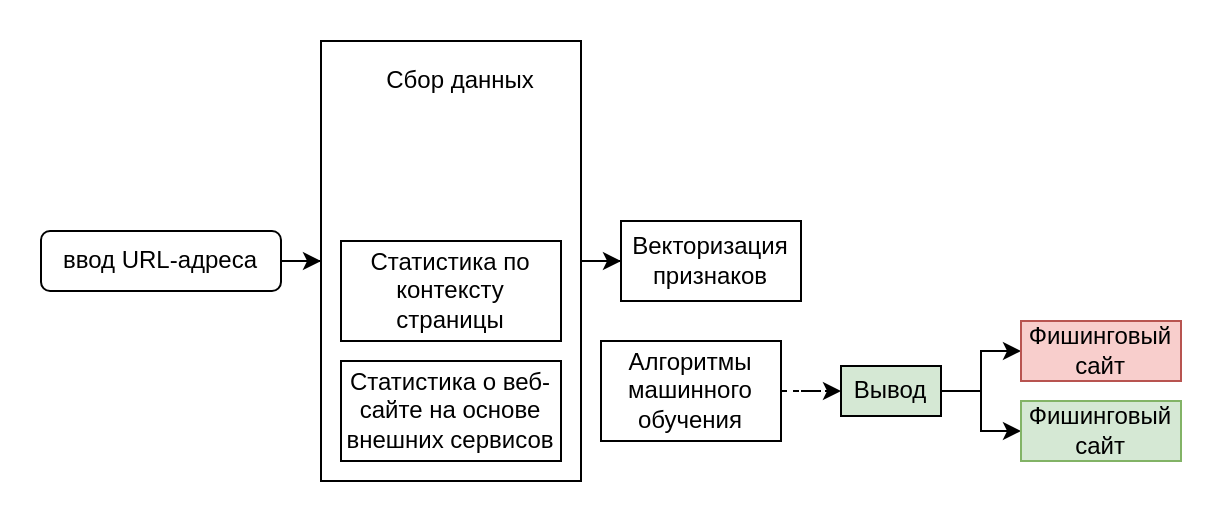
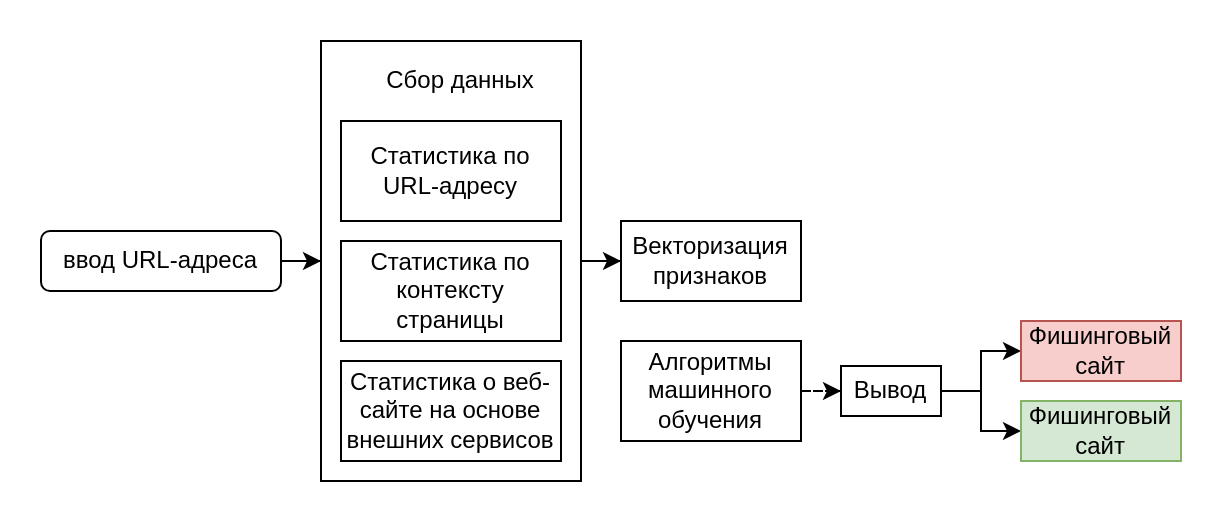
none -> (451, 171)
(691, 391) -> (711, 391)
(891, 391) -> (891, 391)
